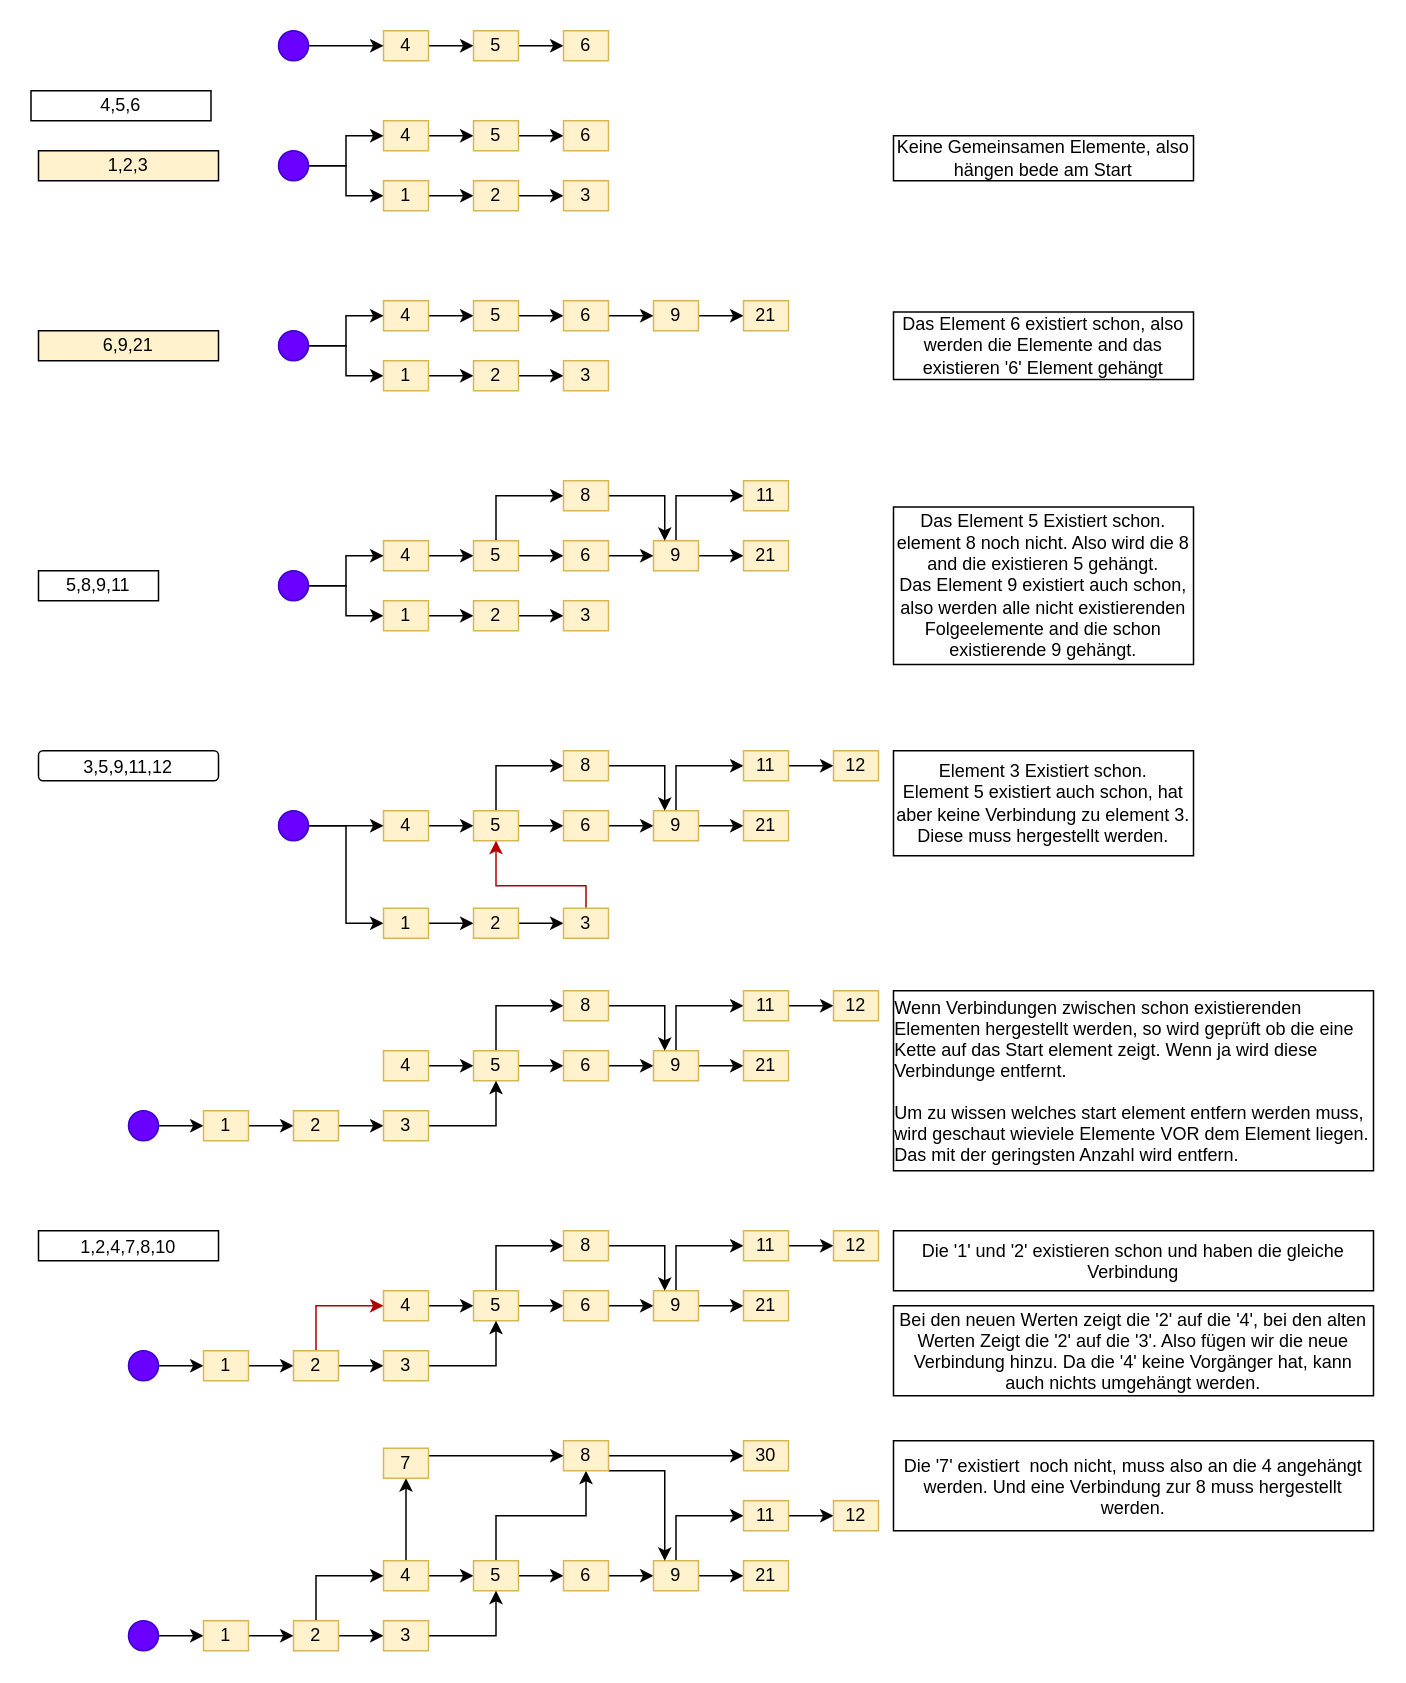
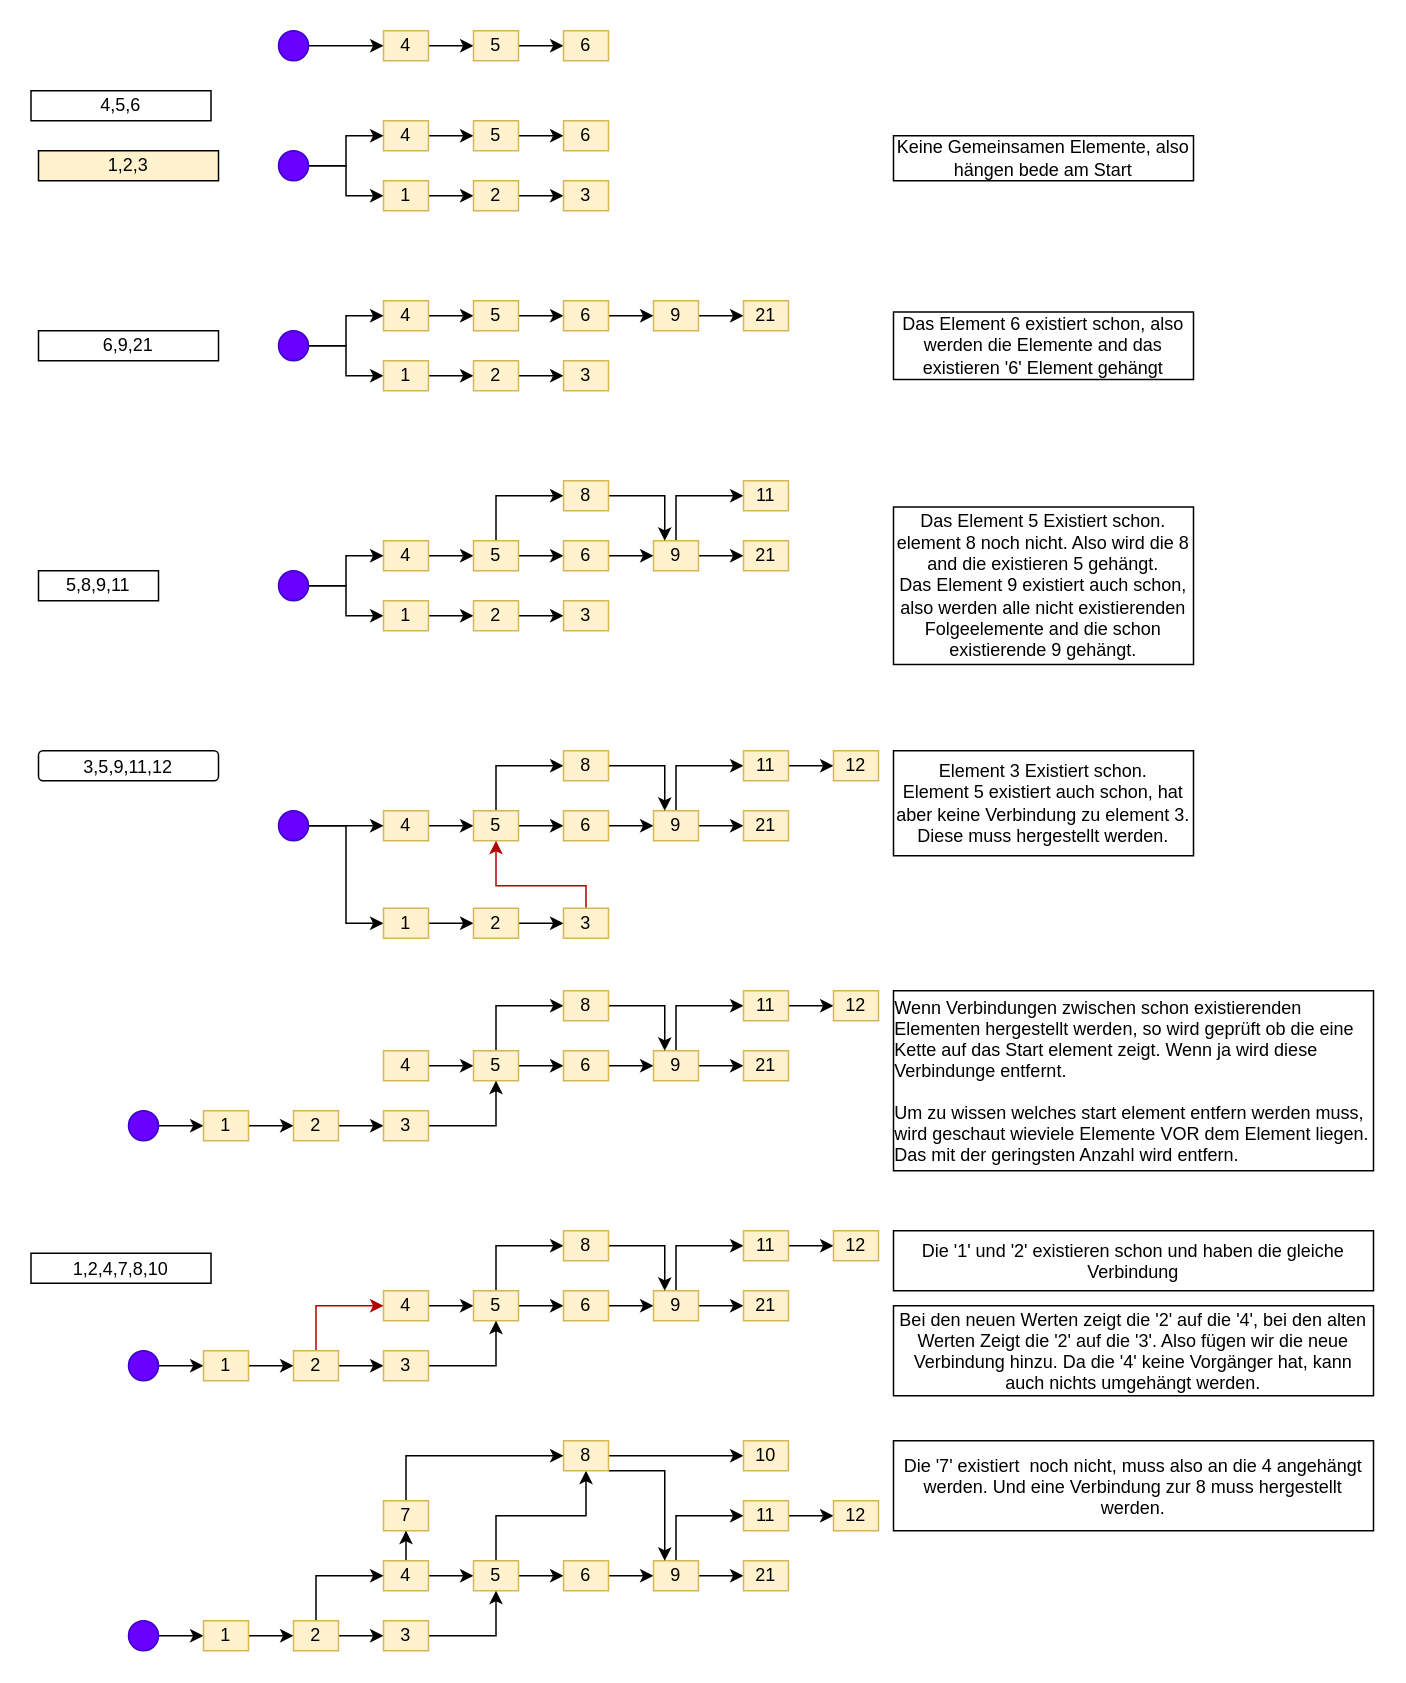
(128, 346) -> (128, 346)
(128, 1246) -> (121, 1268)
(766, 1456) -> (766, 1456)
(406, 1463) -> (406, 1516)
